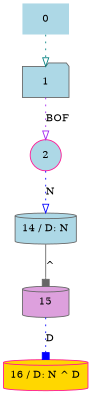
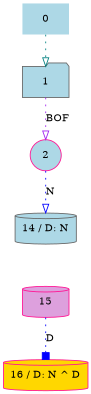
(46, 261) -> none
(46, 302) -> (46, 302)
